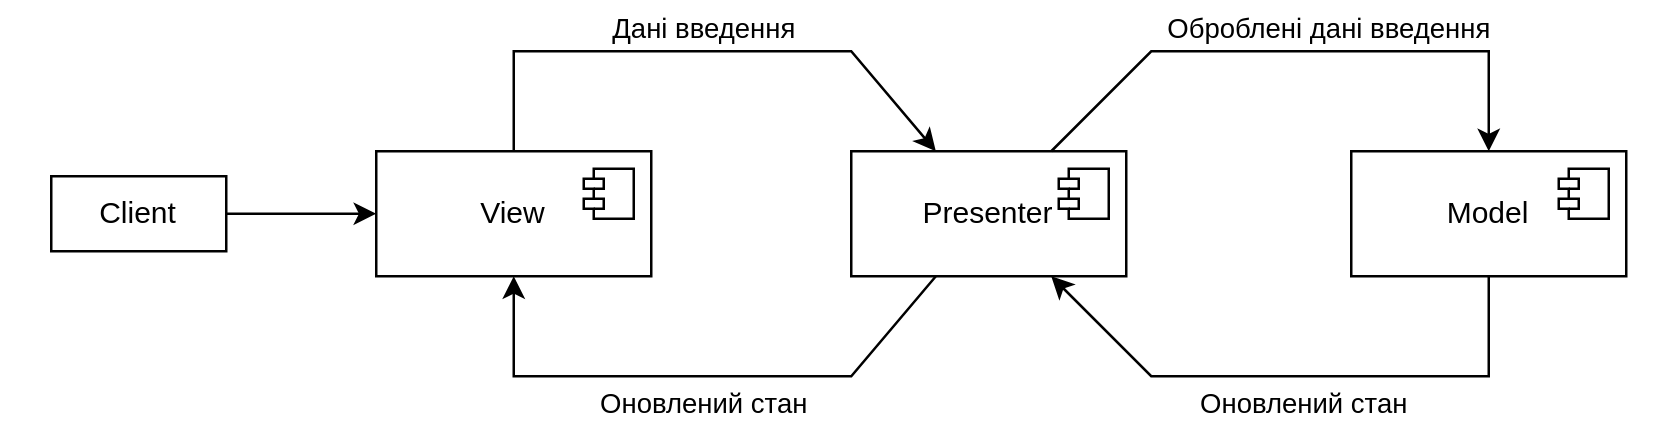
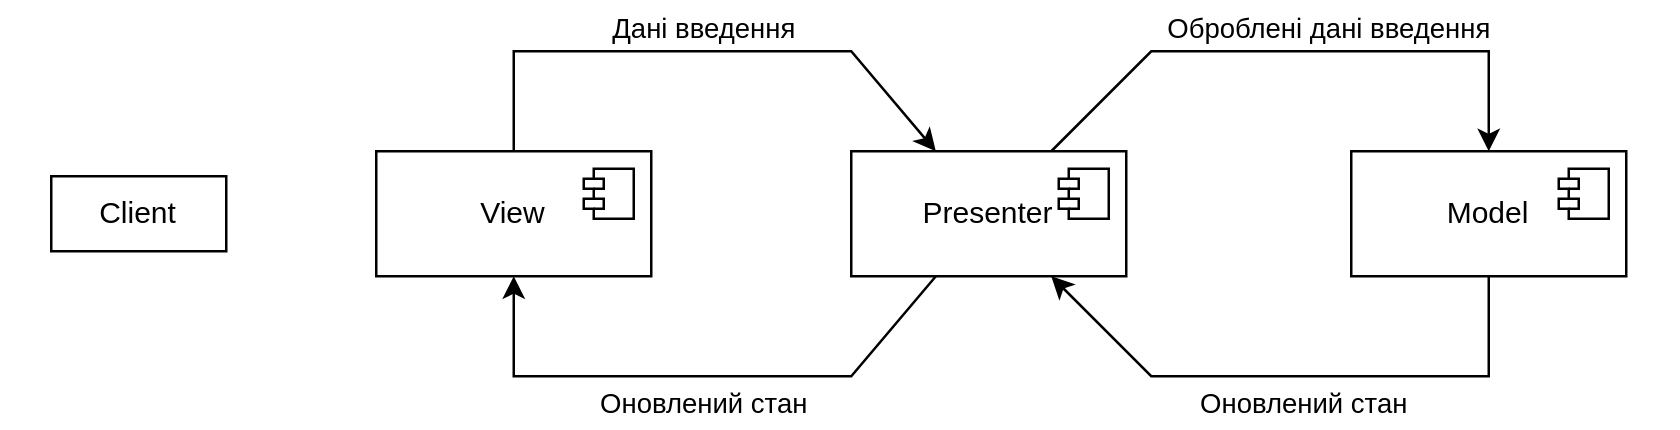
(293, 214) -> none
